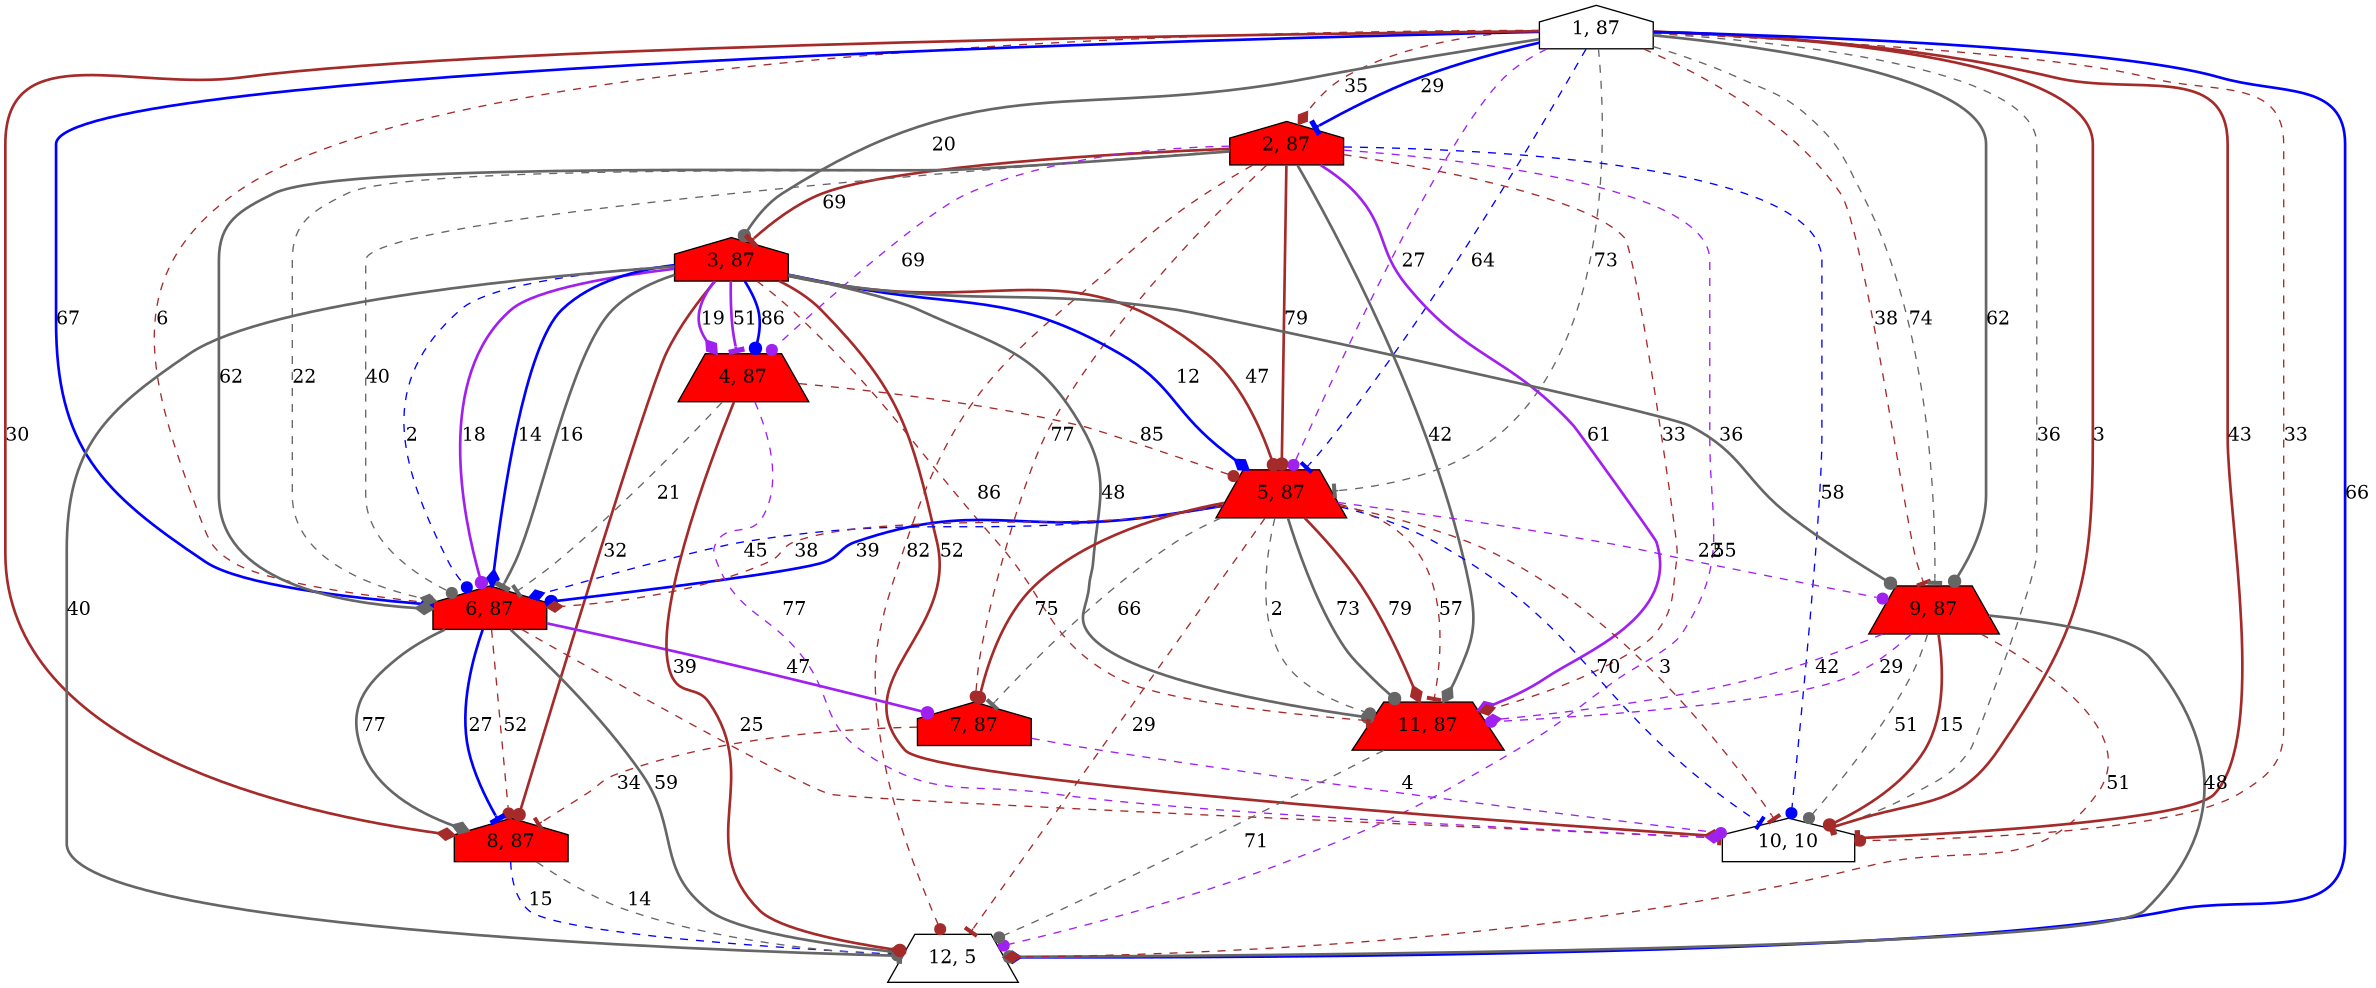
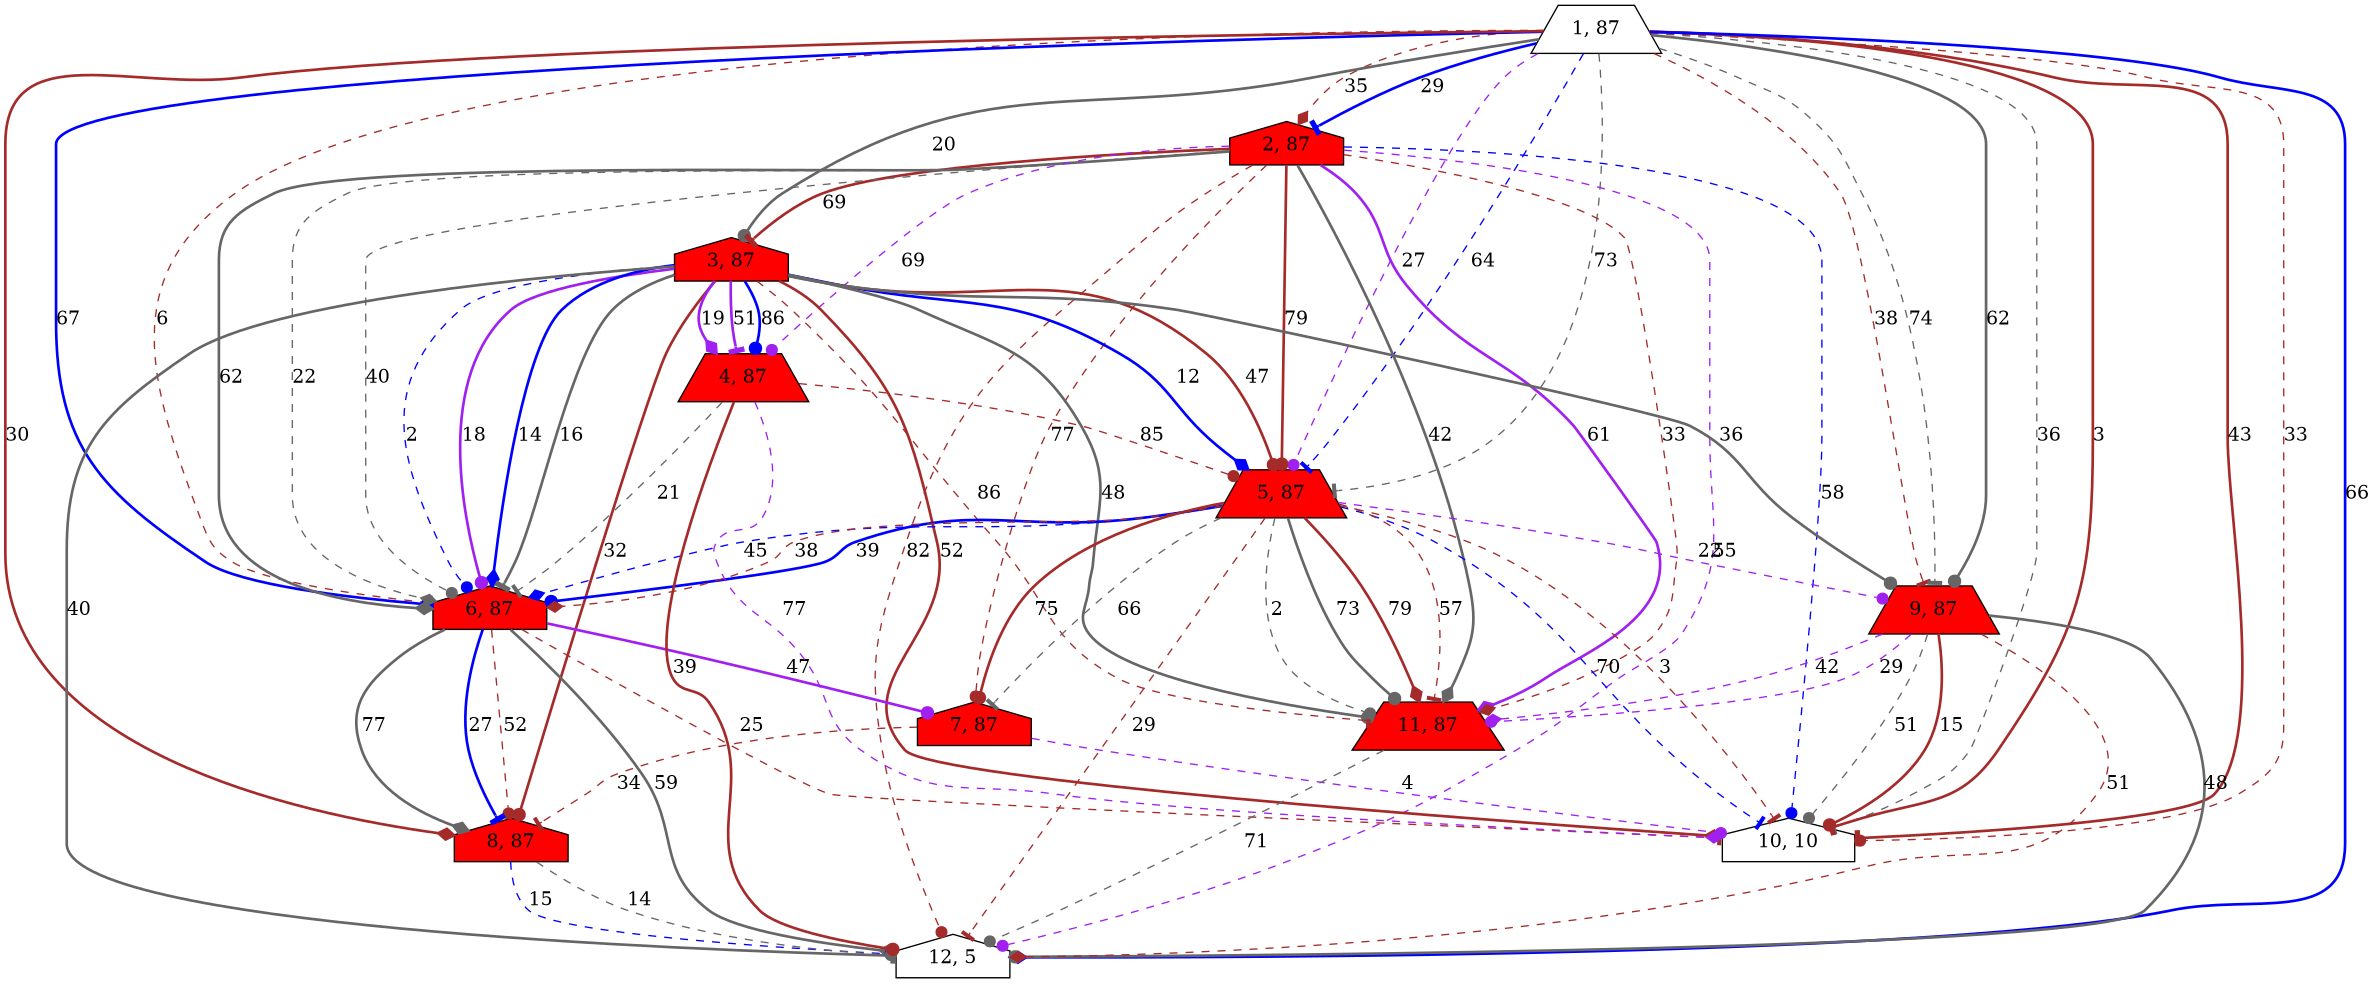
(1596, 29) -> (1596, 29)
(953, 958) -> (953, 958)
